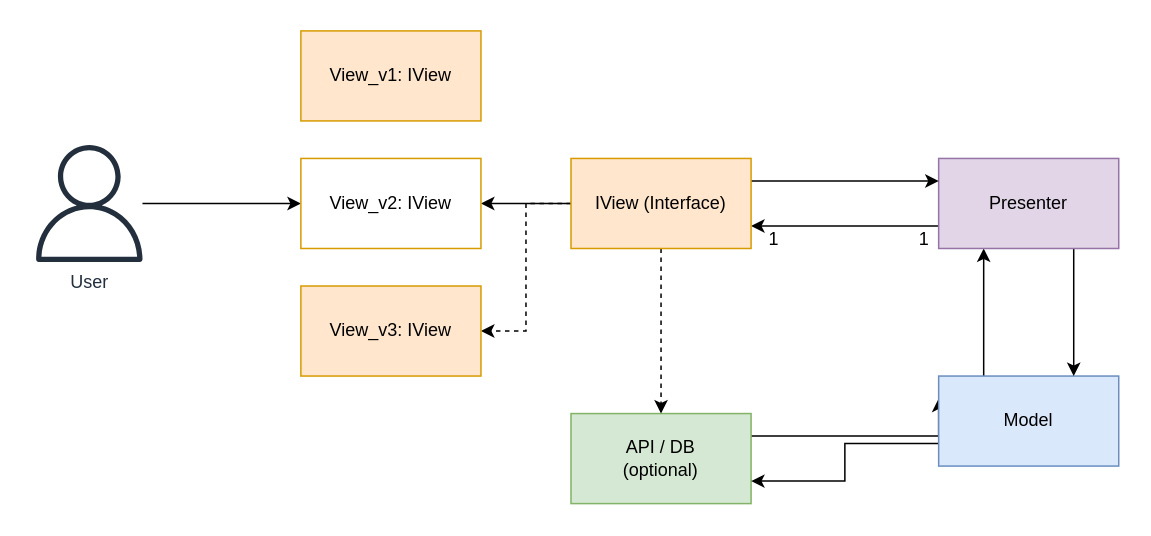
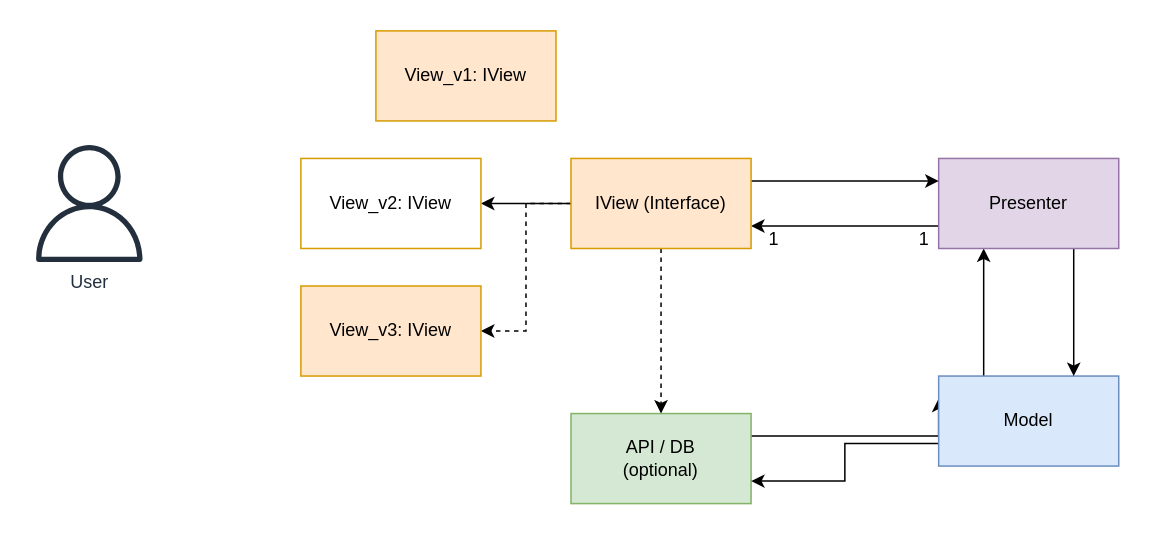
(391, 76) -> (466, 76)
(217, 203) -> none
